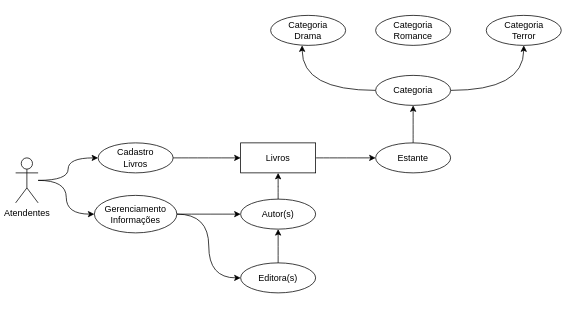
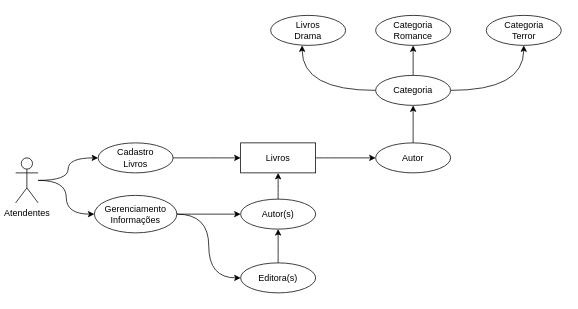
(308, 30) -> (308, 30)
none -> (413, 51)
(413, 158) -> (413, 158)
